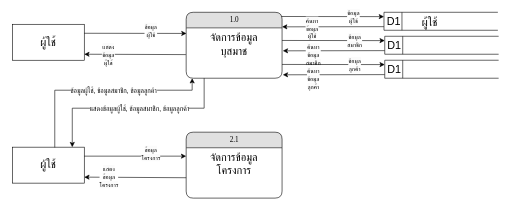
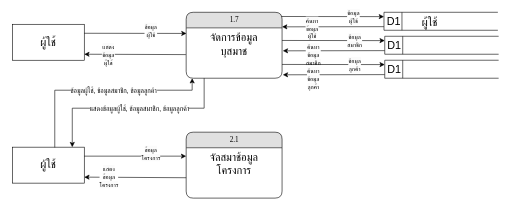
(235, 20) -> (235, 20)
(234, 161) -> (234, 161)
